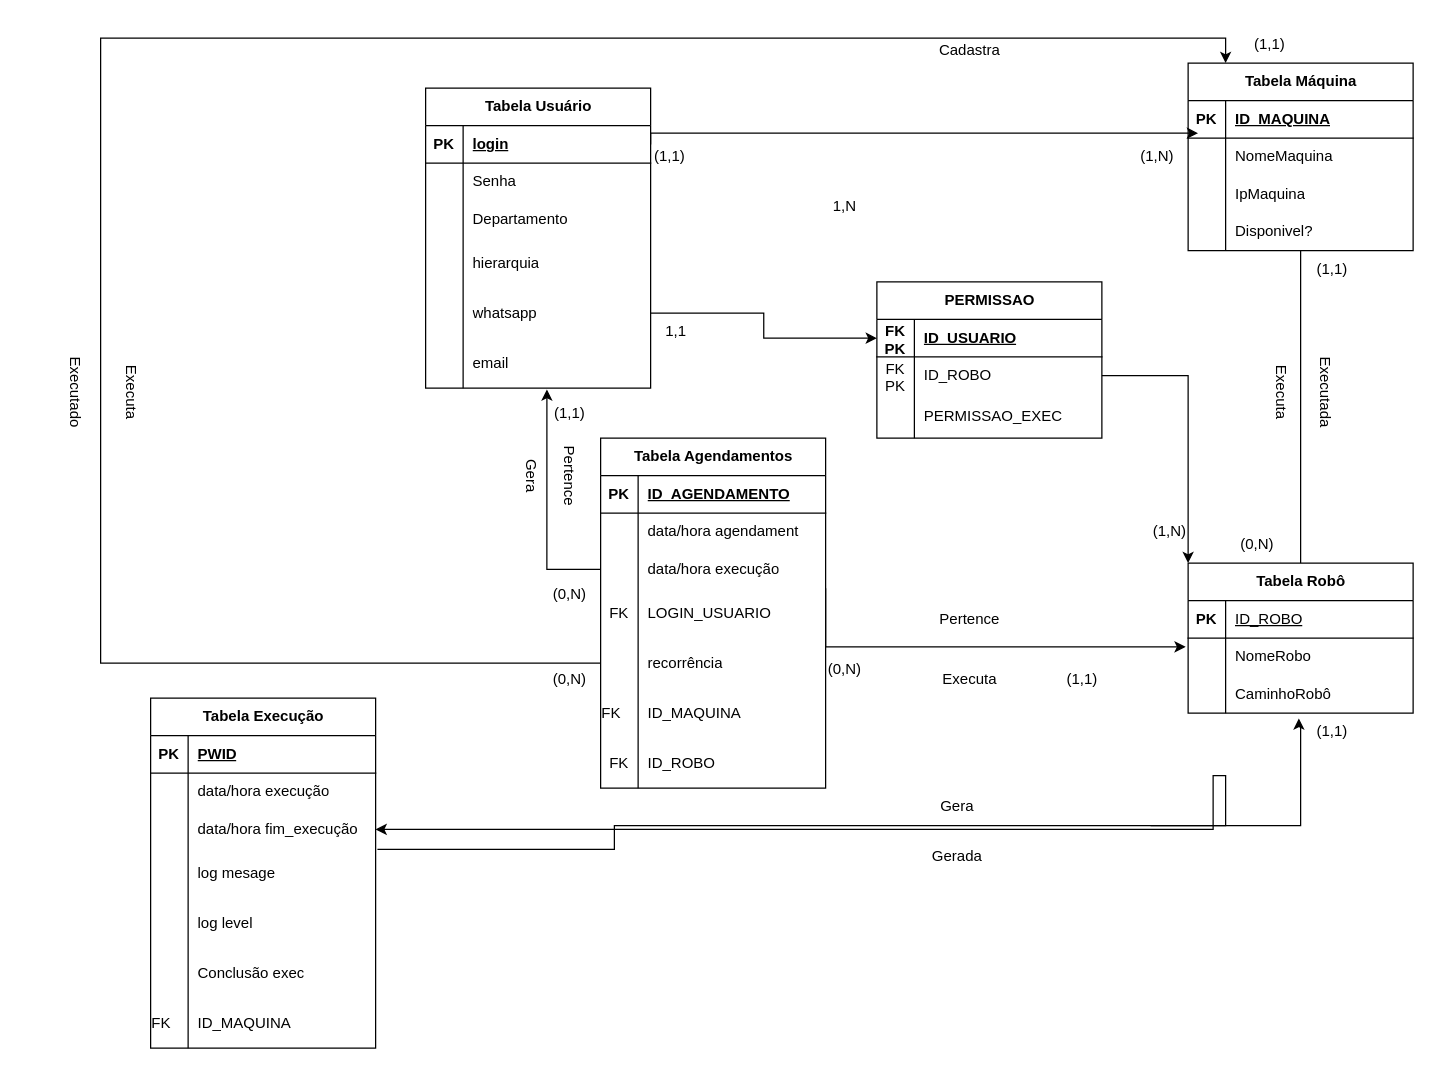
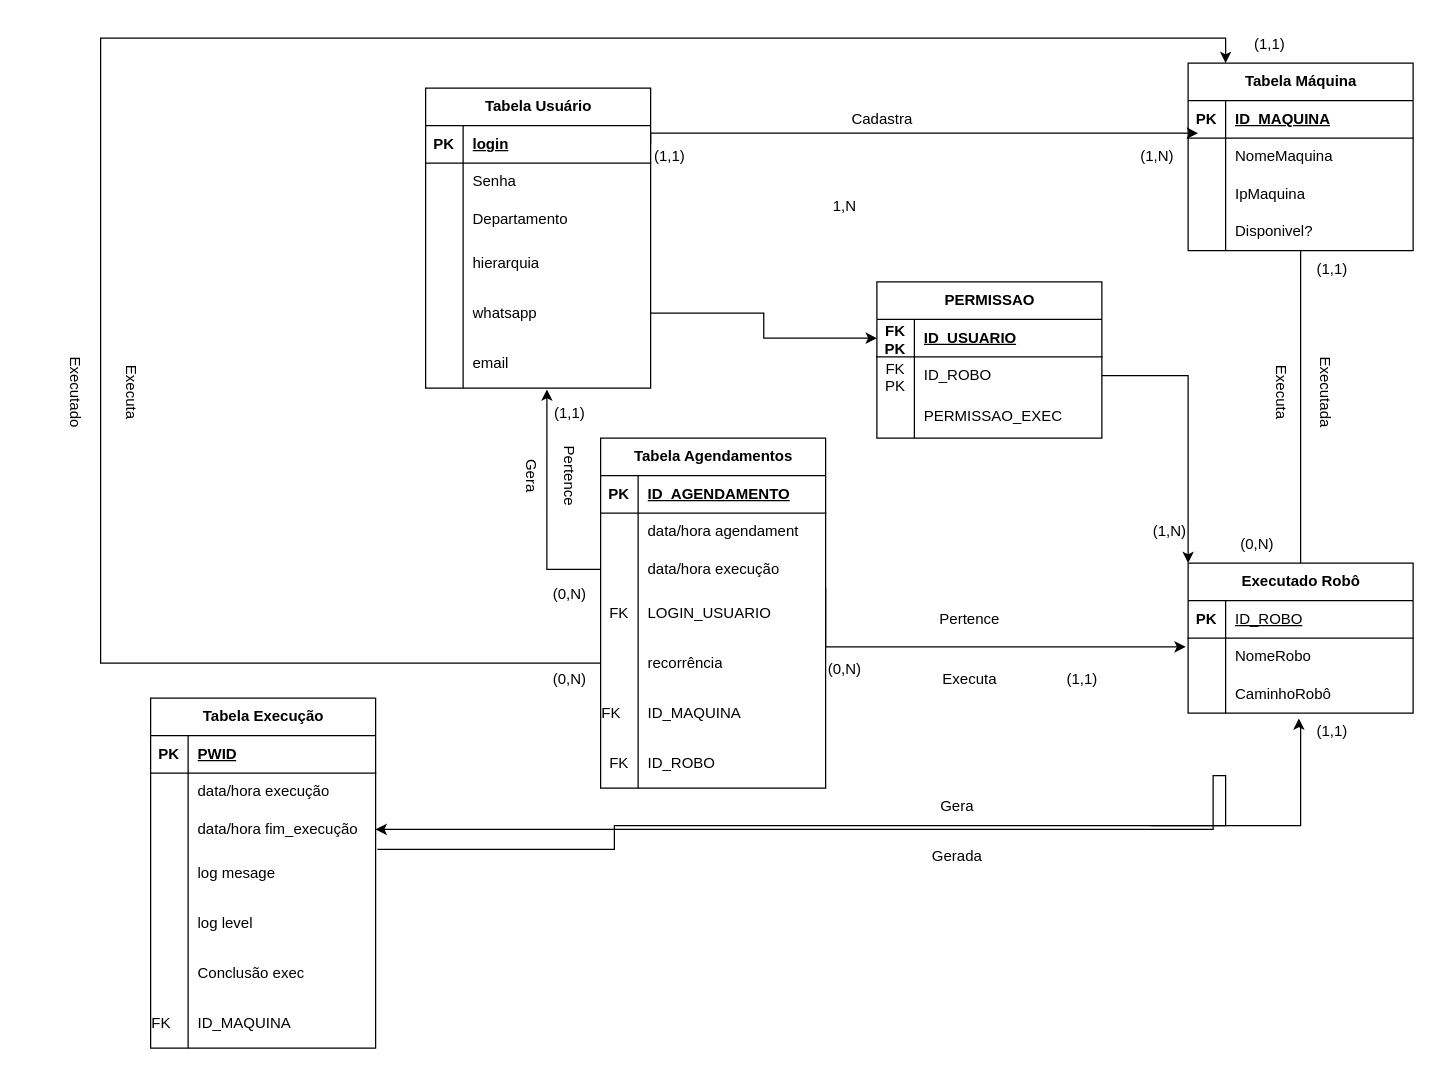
(969, 51) -> (882, 119)
(676, 332) -> none
(1301, 582) -> (1301, 582)
